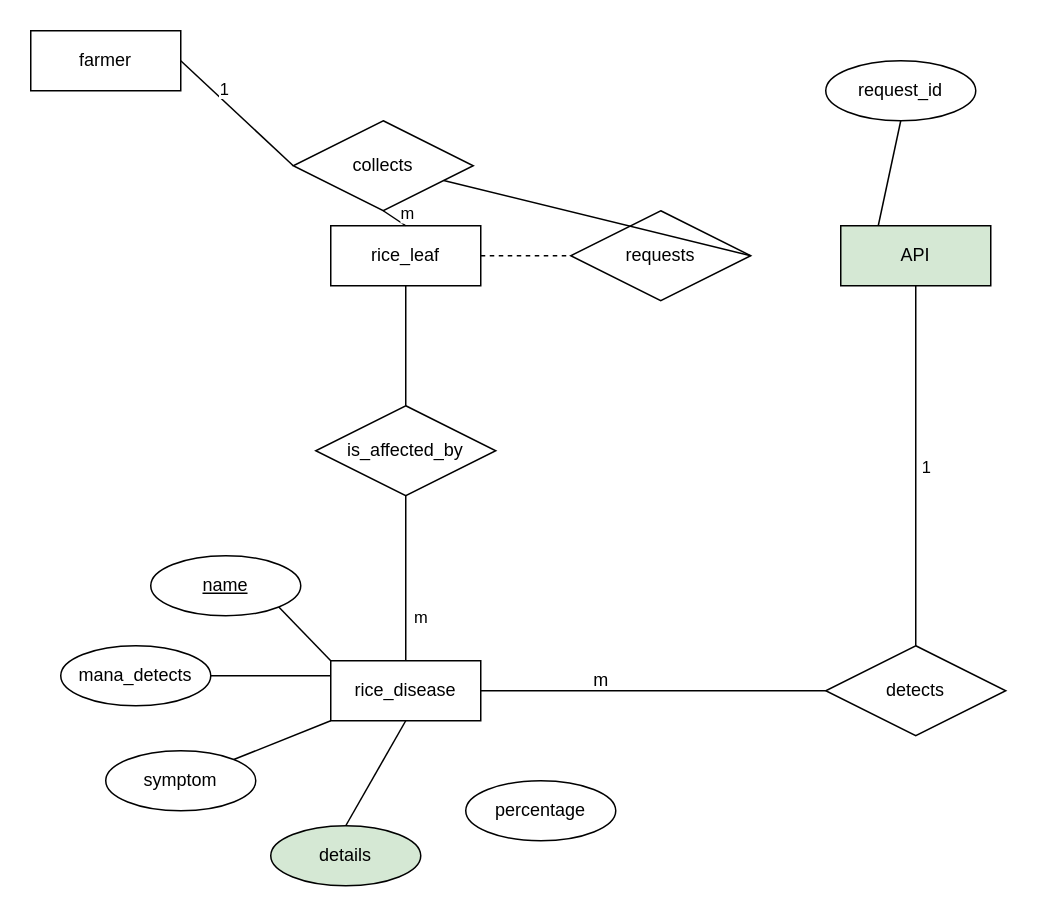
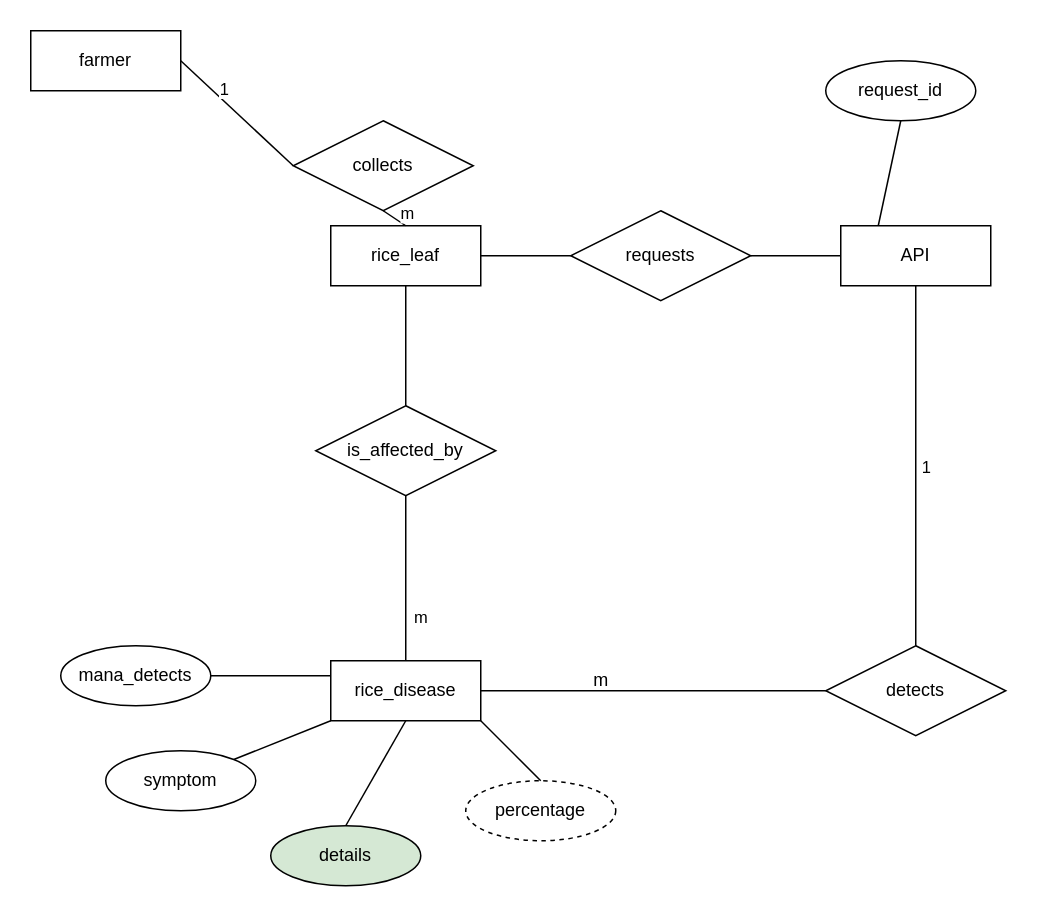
(597, 218) -> (796, 256)
(527, 256) -> (527, 256)
(916, 256) -> (916, 256)
(226, 586) -> none
(305, 634) -> none
none -> (511, 751)
(541, 811) -> (541, 811)
